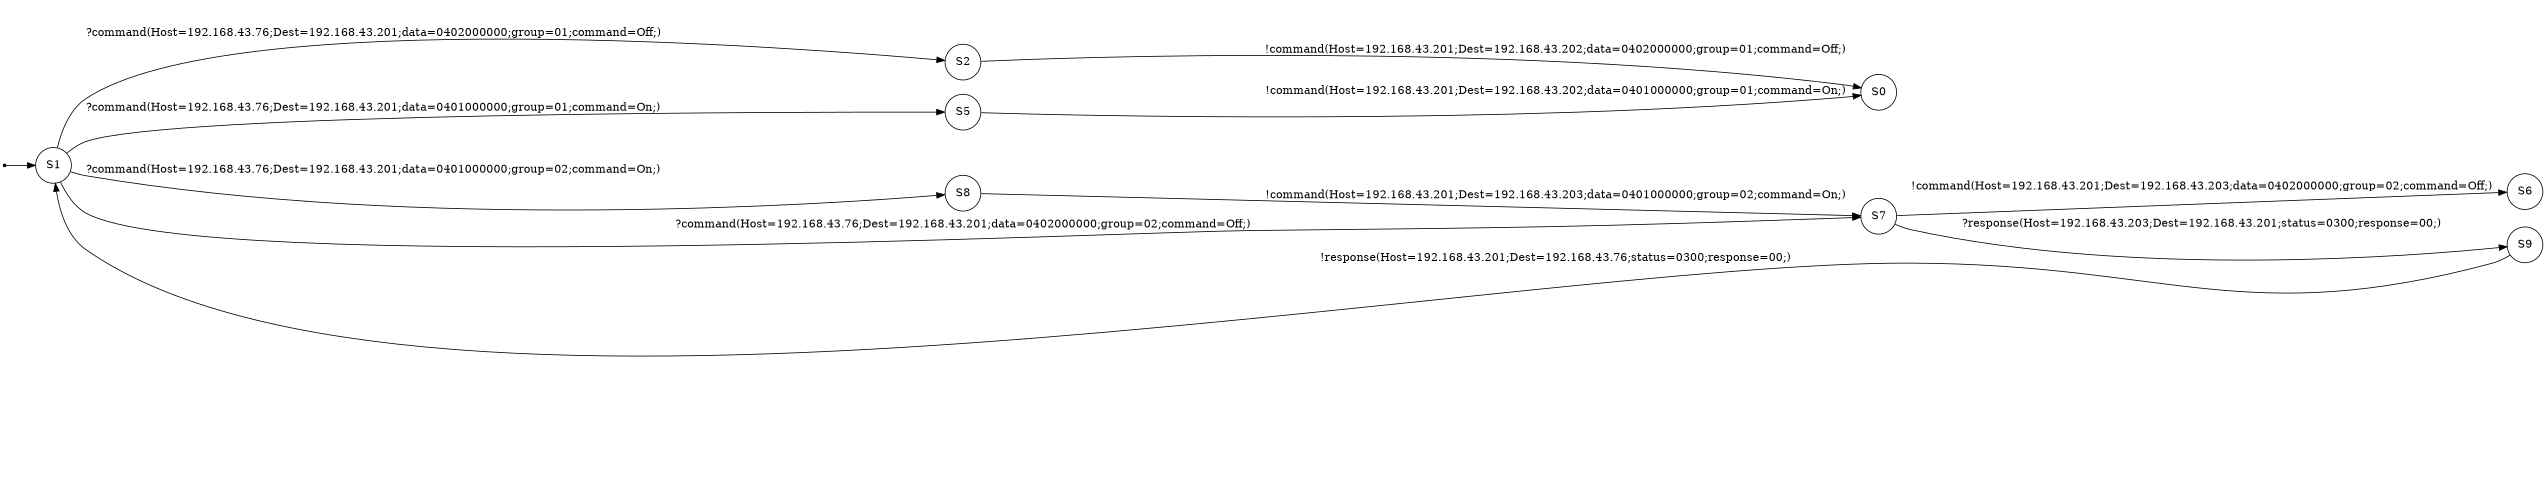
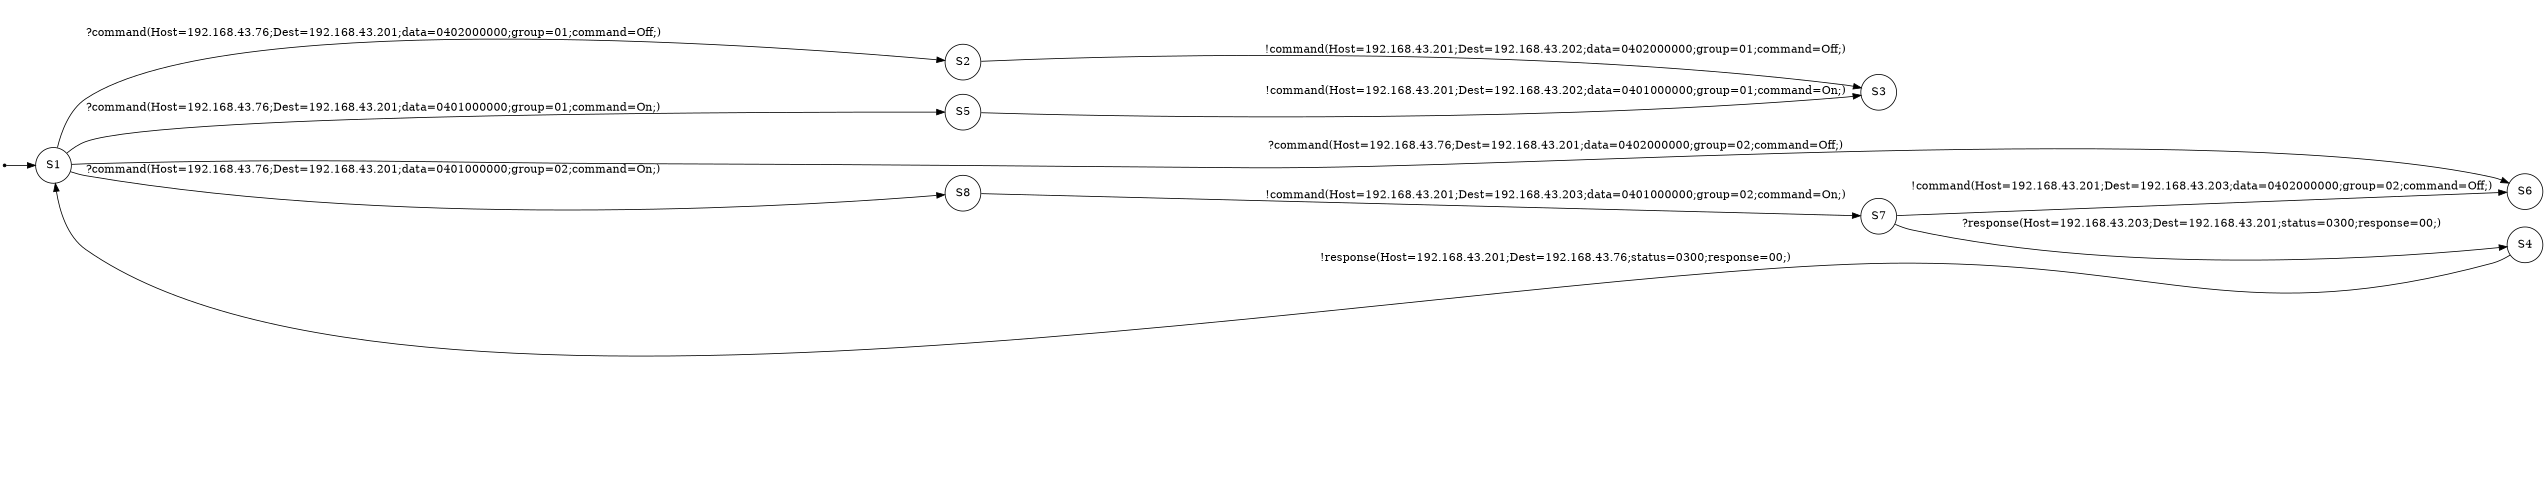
(1879, 92) -> (1879, 92)
(948, 240) -> (1288, 167)
(2525, 245) -> (2525, 245)
